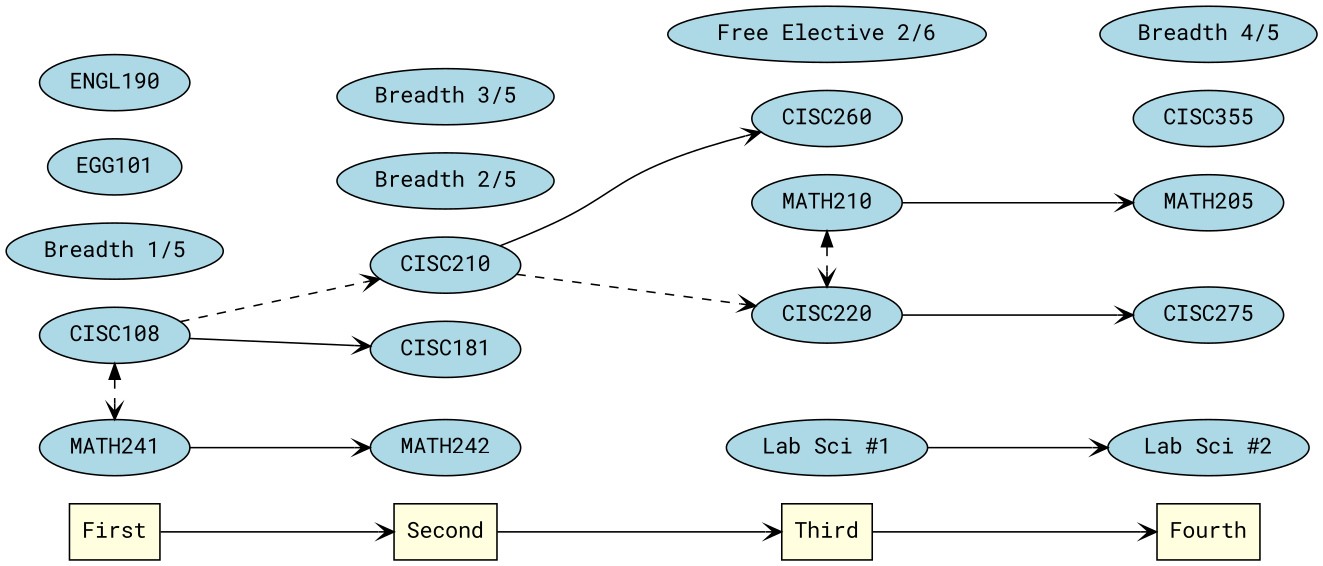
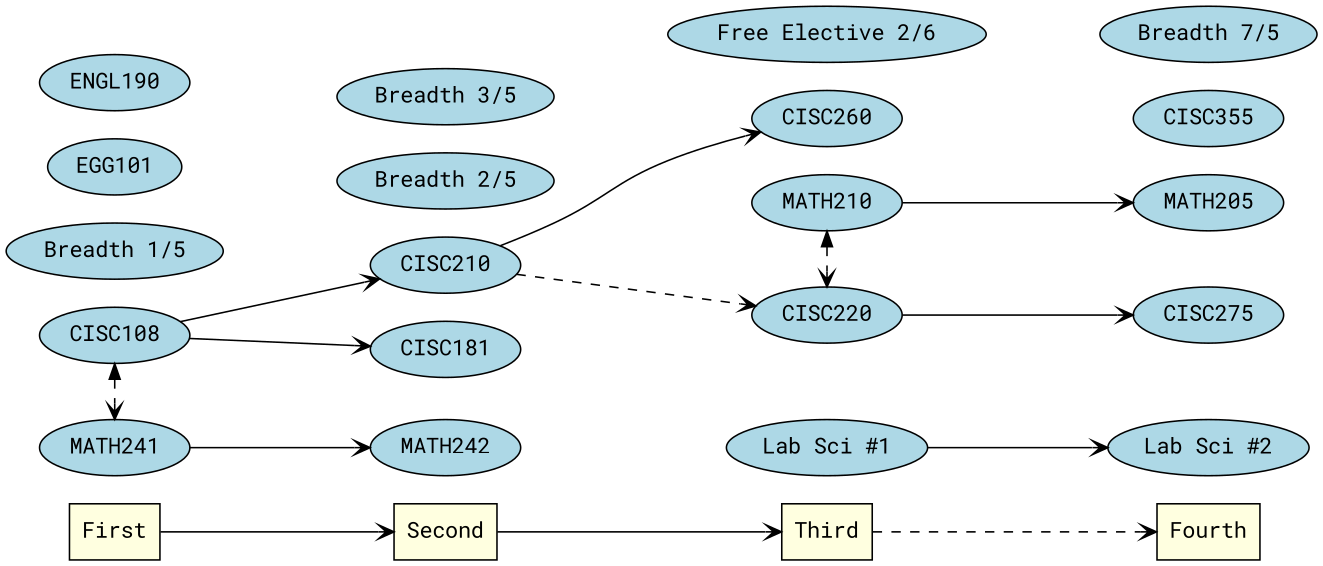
(1208, 34) -> (1208, 34)
(272, 302) -> (272, 302)
(1007, 532) -> (1007, 532)
